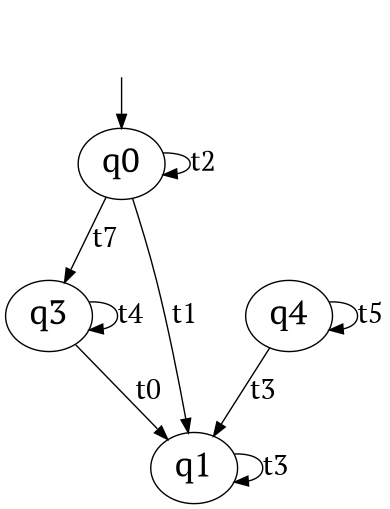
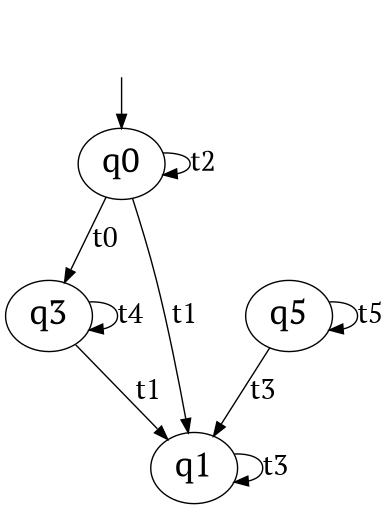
(106, 240) -> (106, 240)
(289, 316) -> (289, 316)
(149, 392) -> (149, 392)
